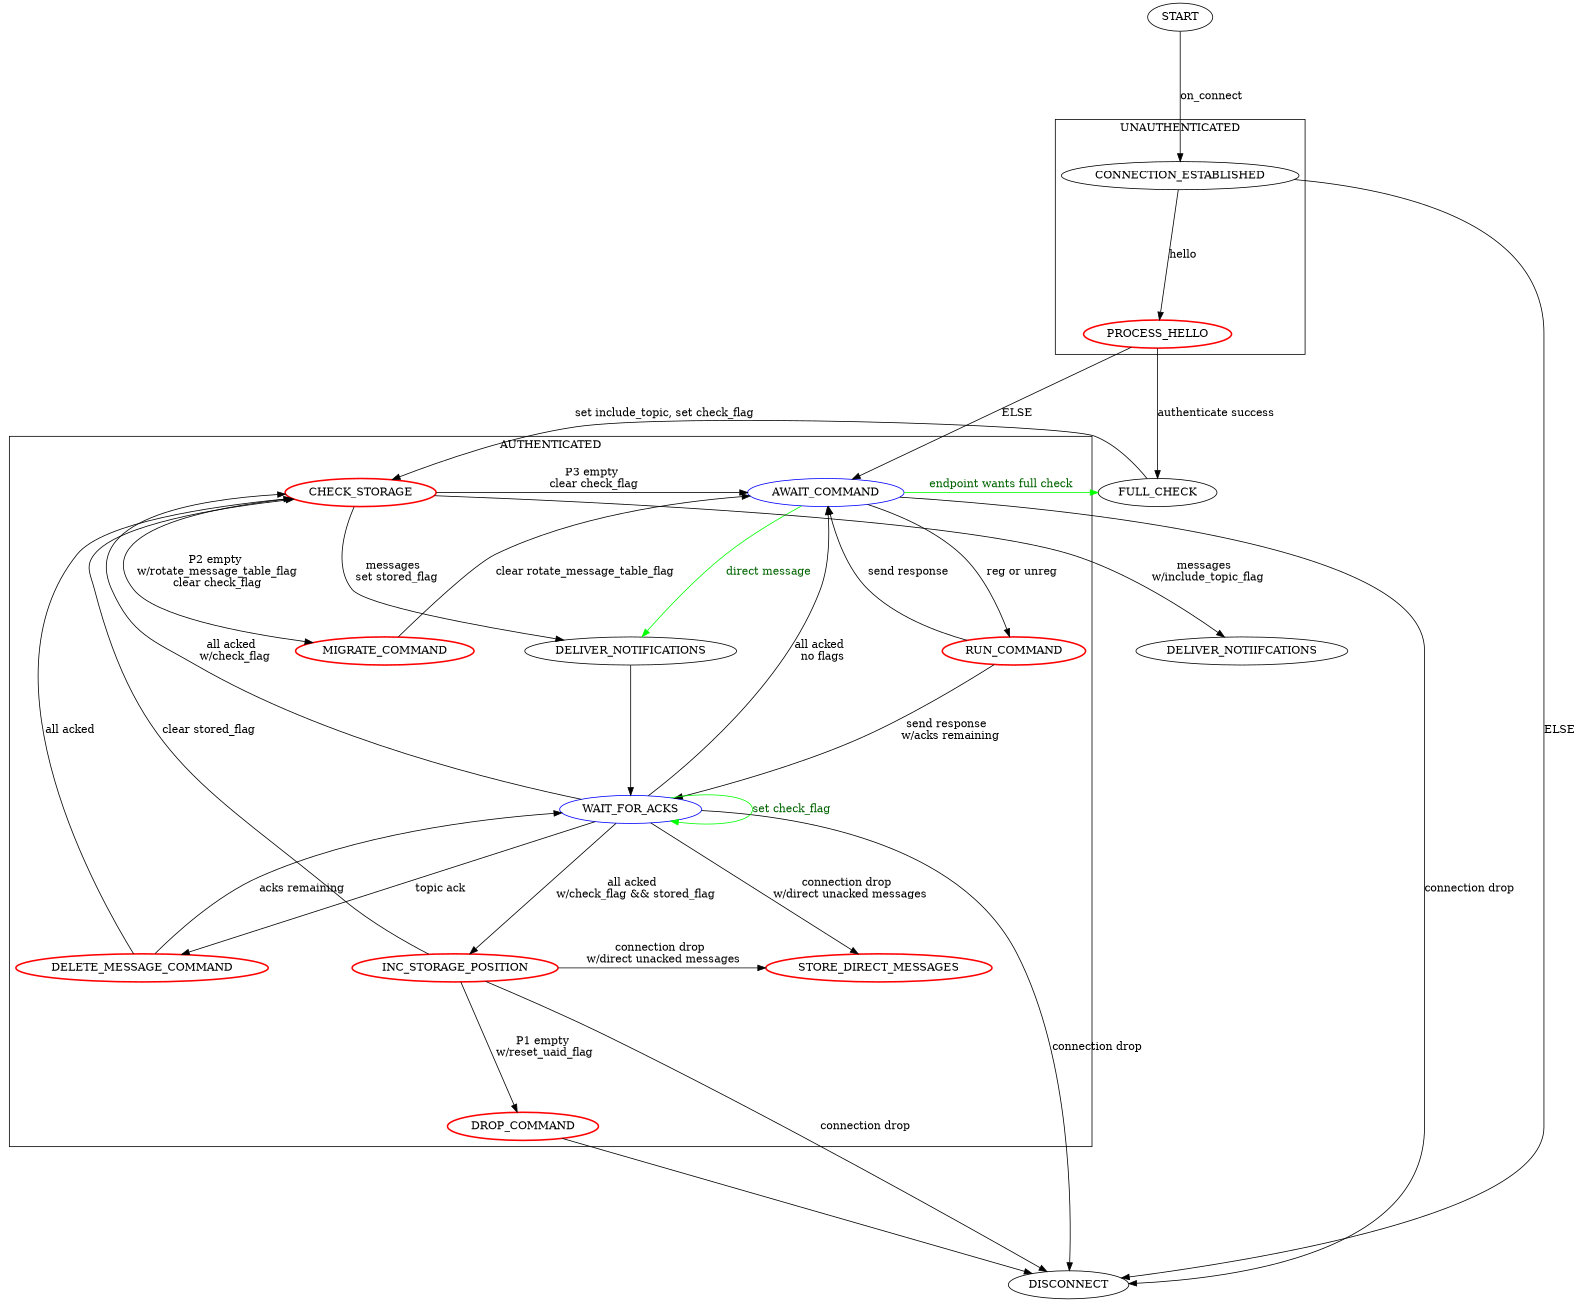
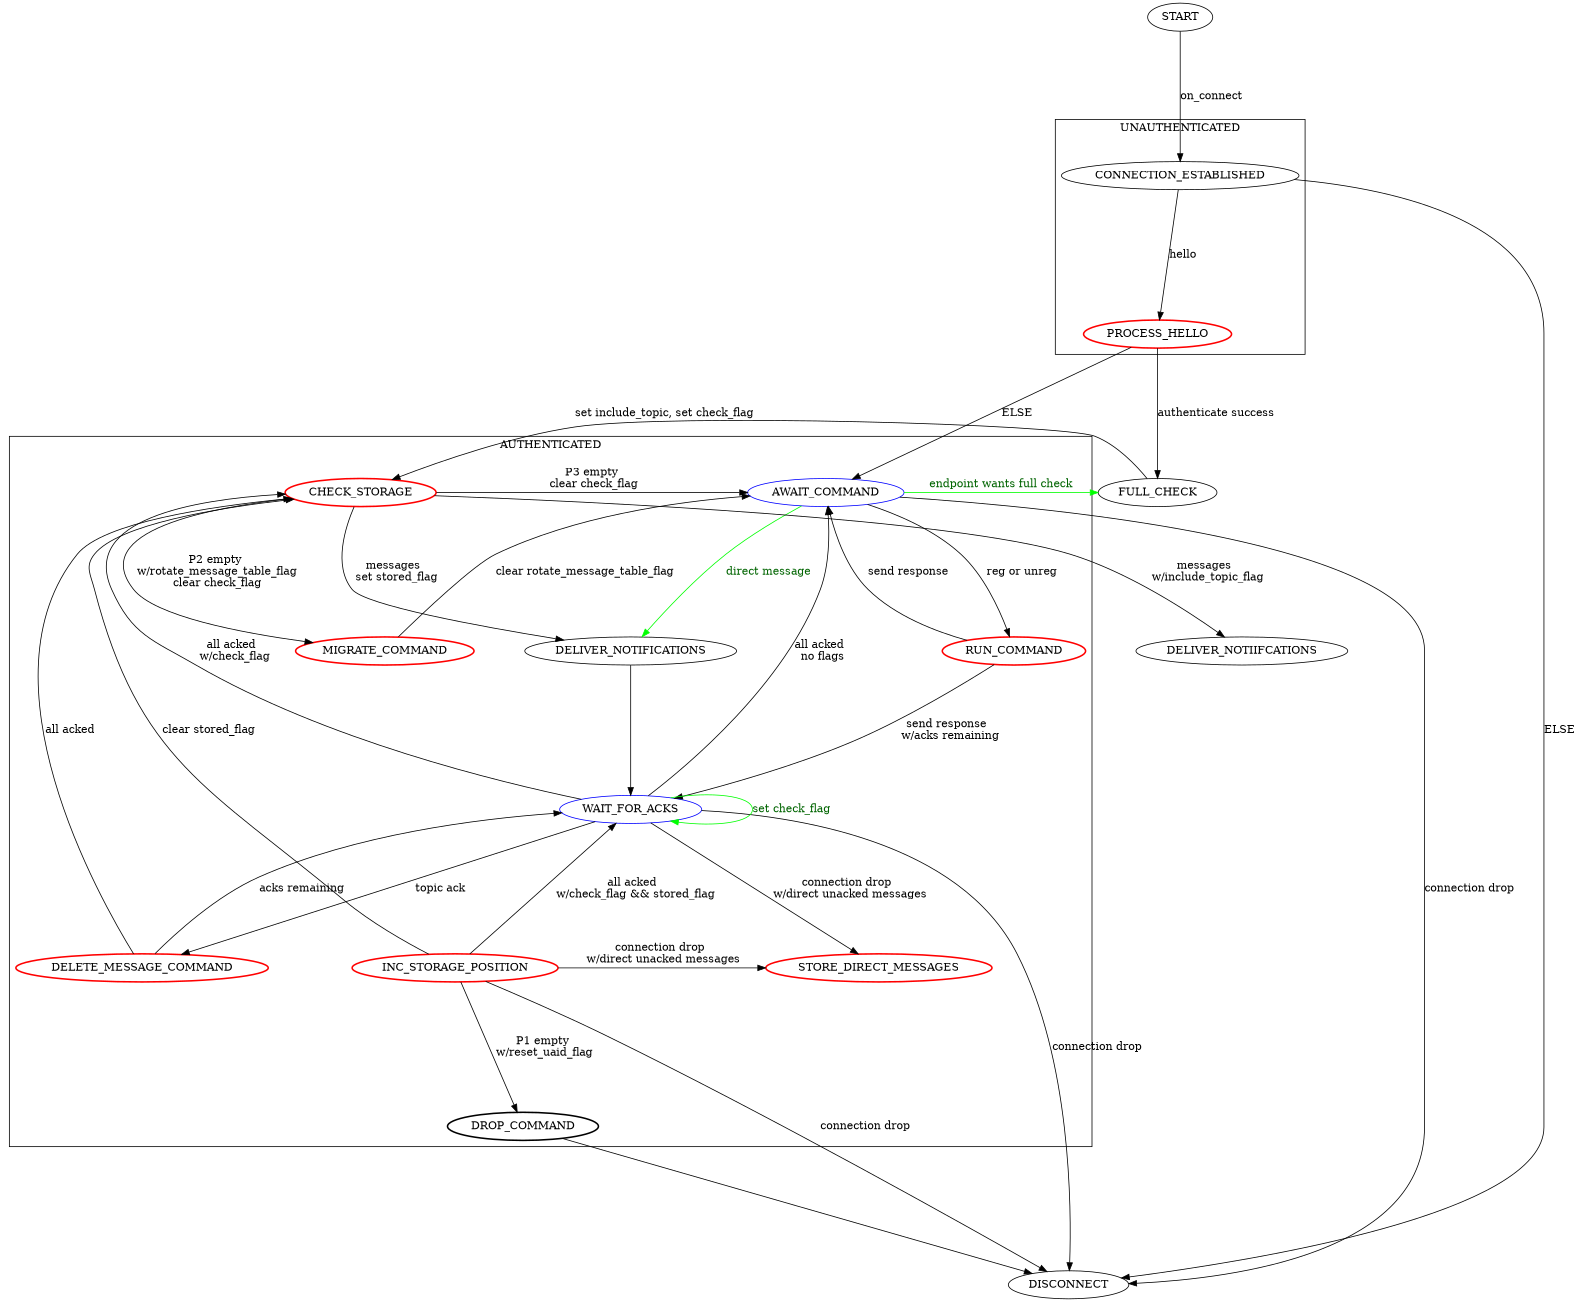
(546, 886) -> (540, 891)
(523, 1126) -> (523, 1126)
